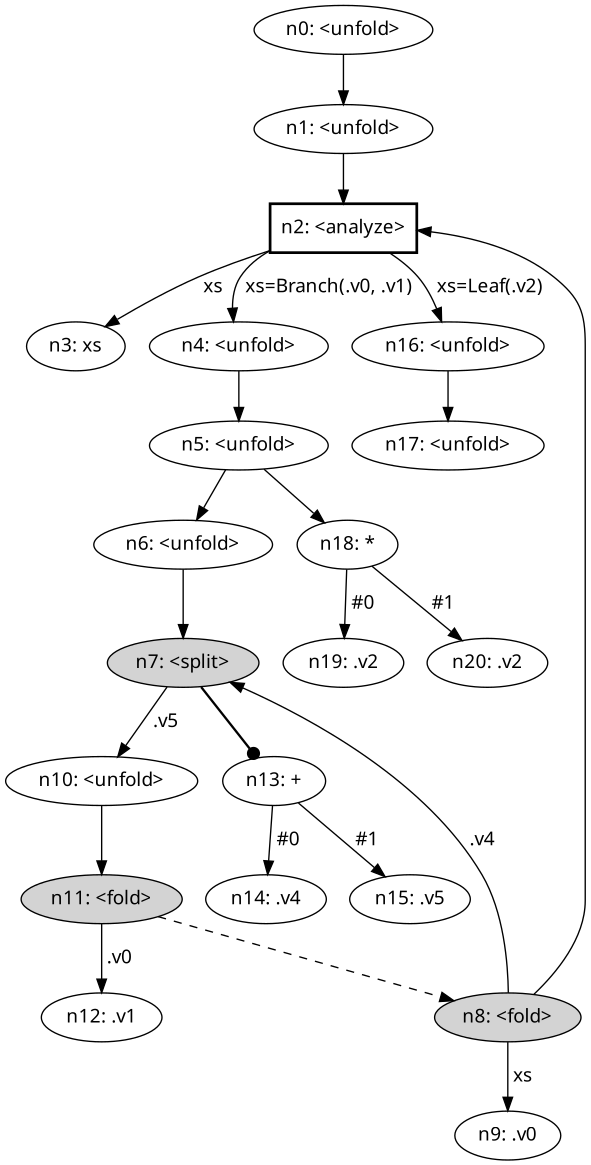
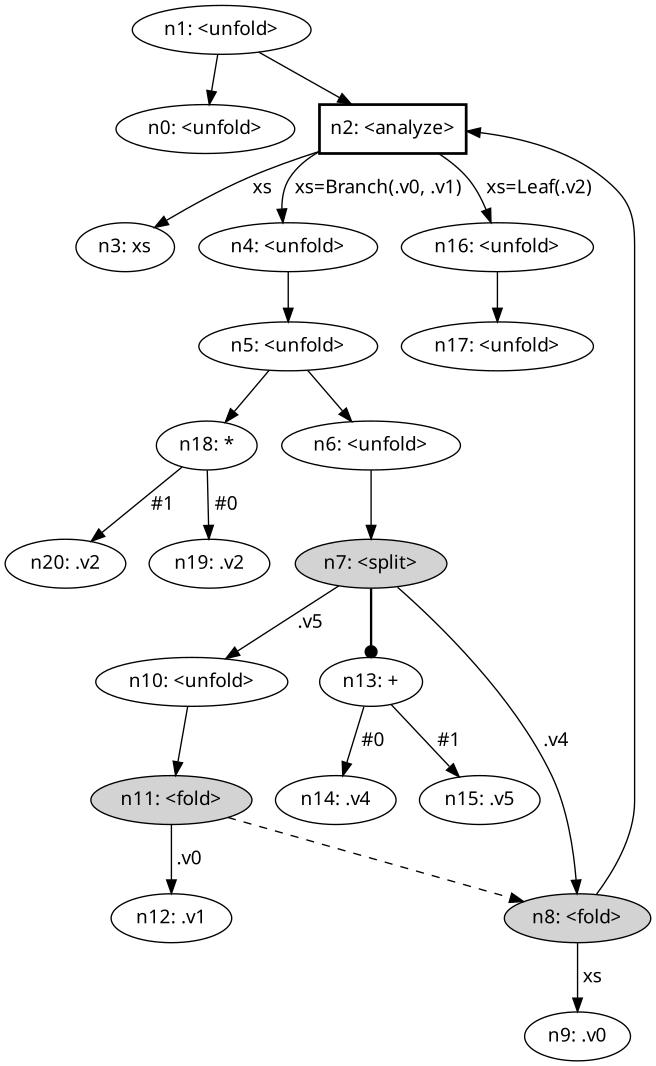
(343, 73) -> (215, 73)
(423, 803) -> (517, 717)
